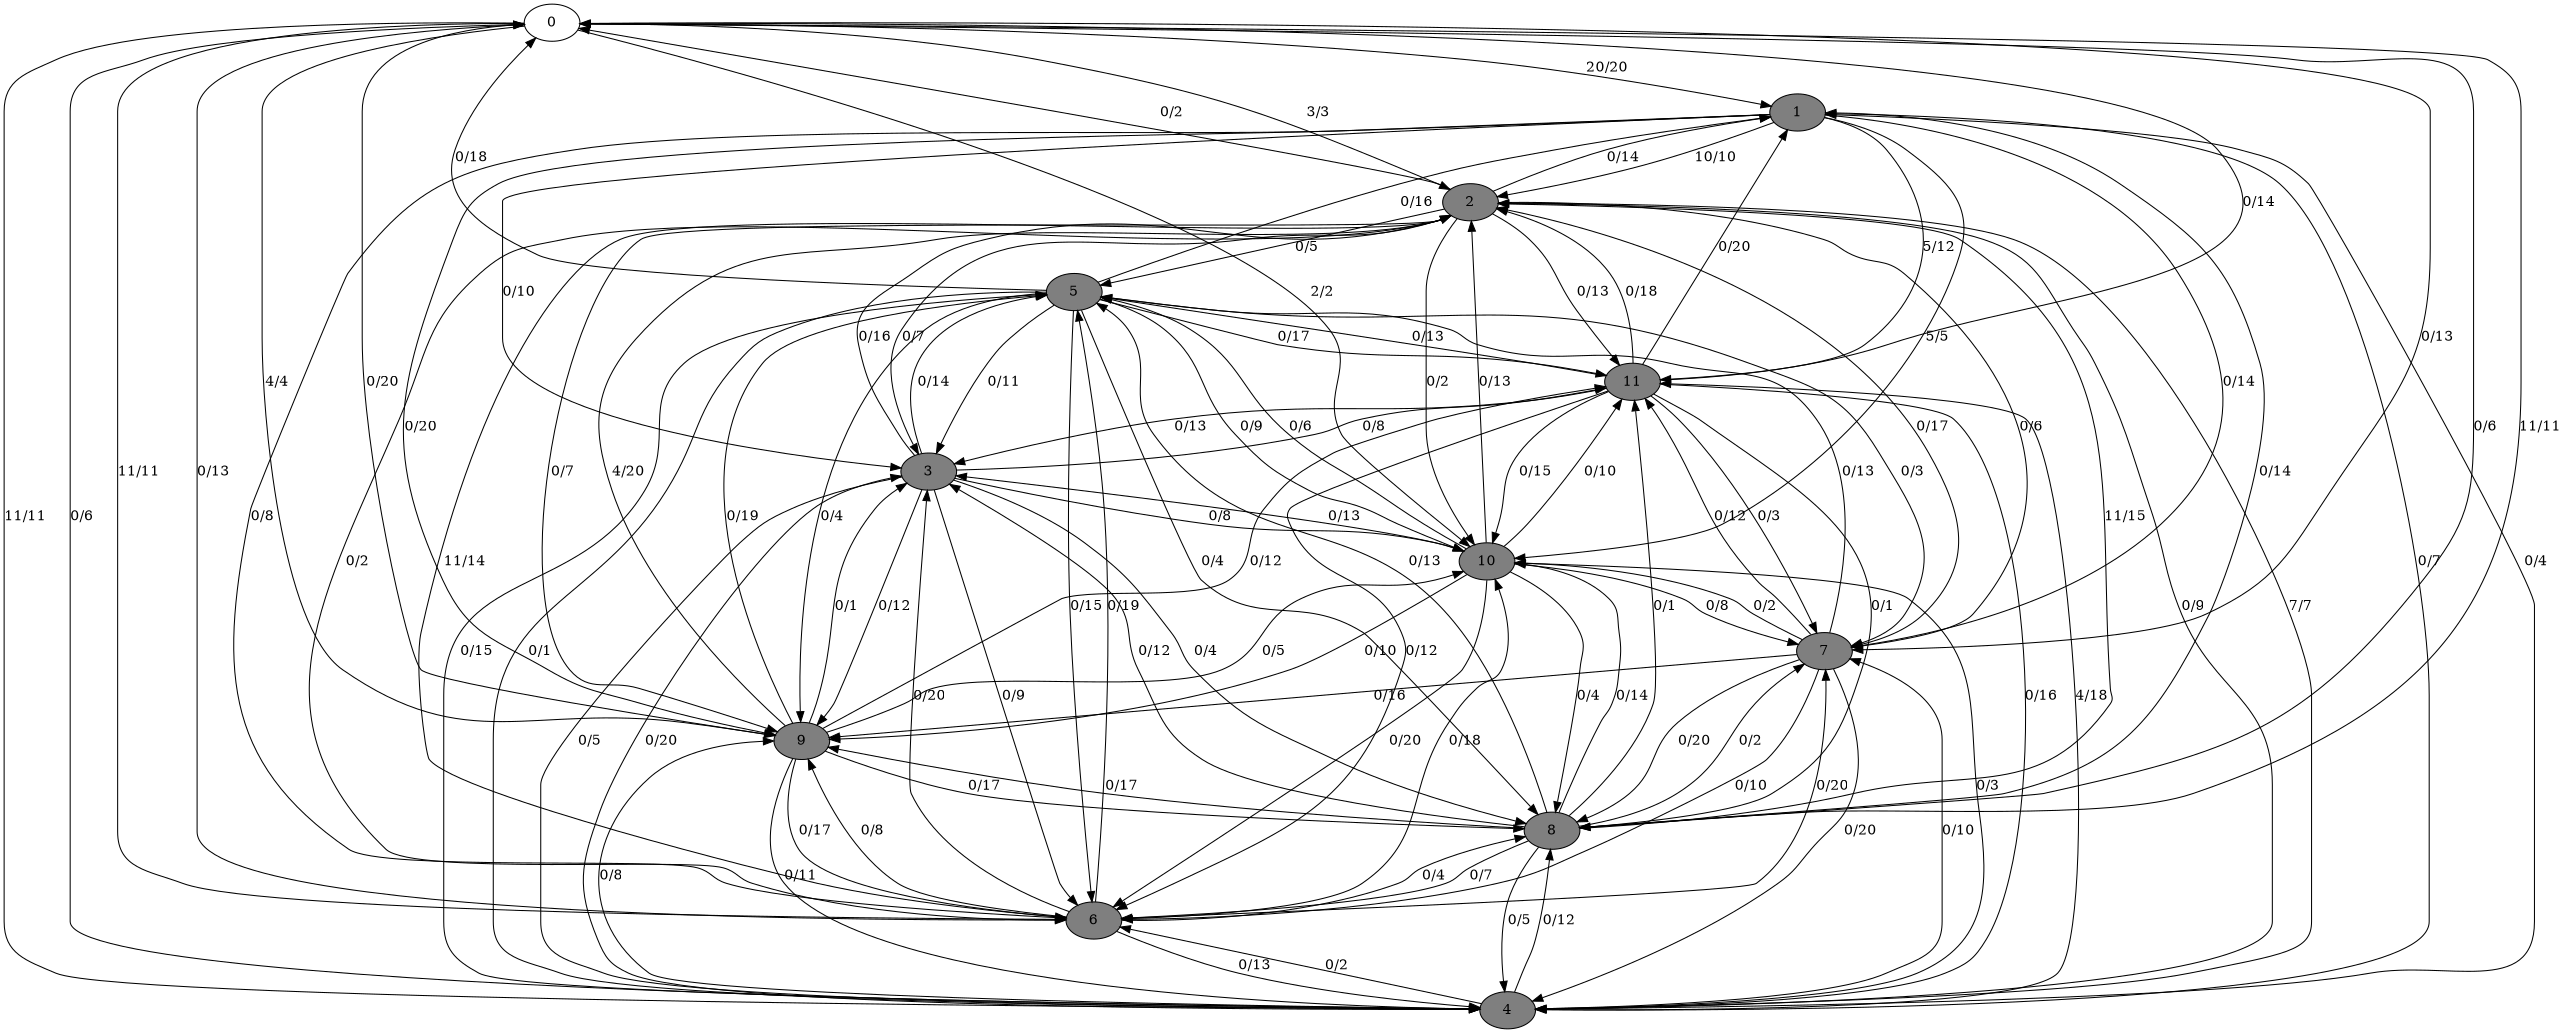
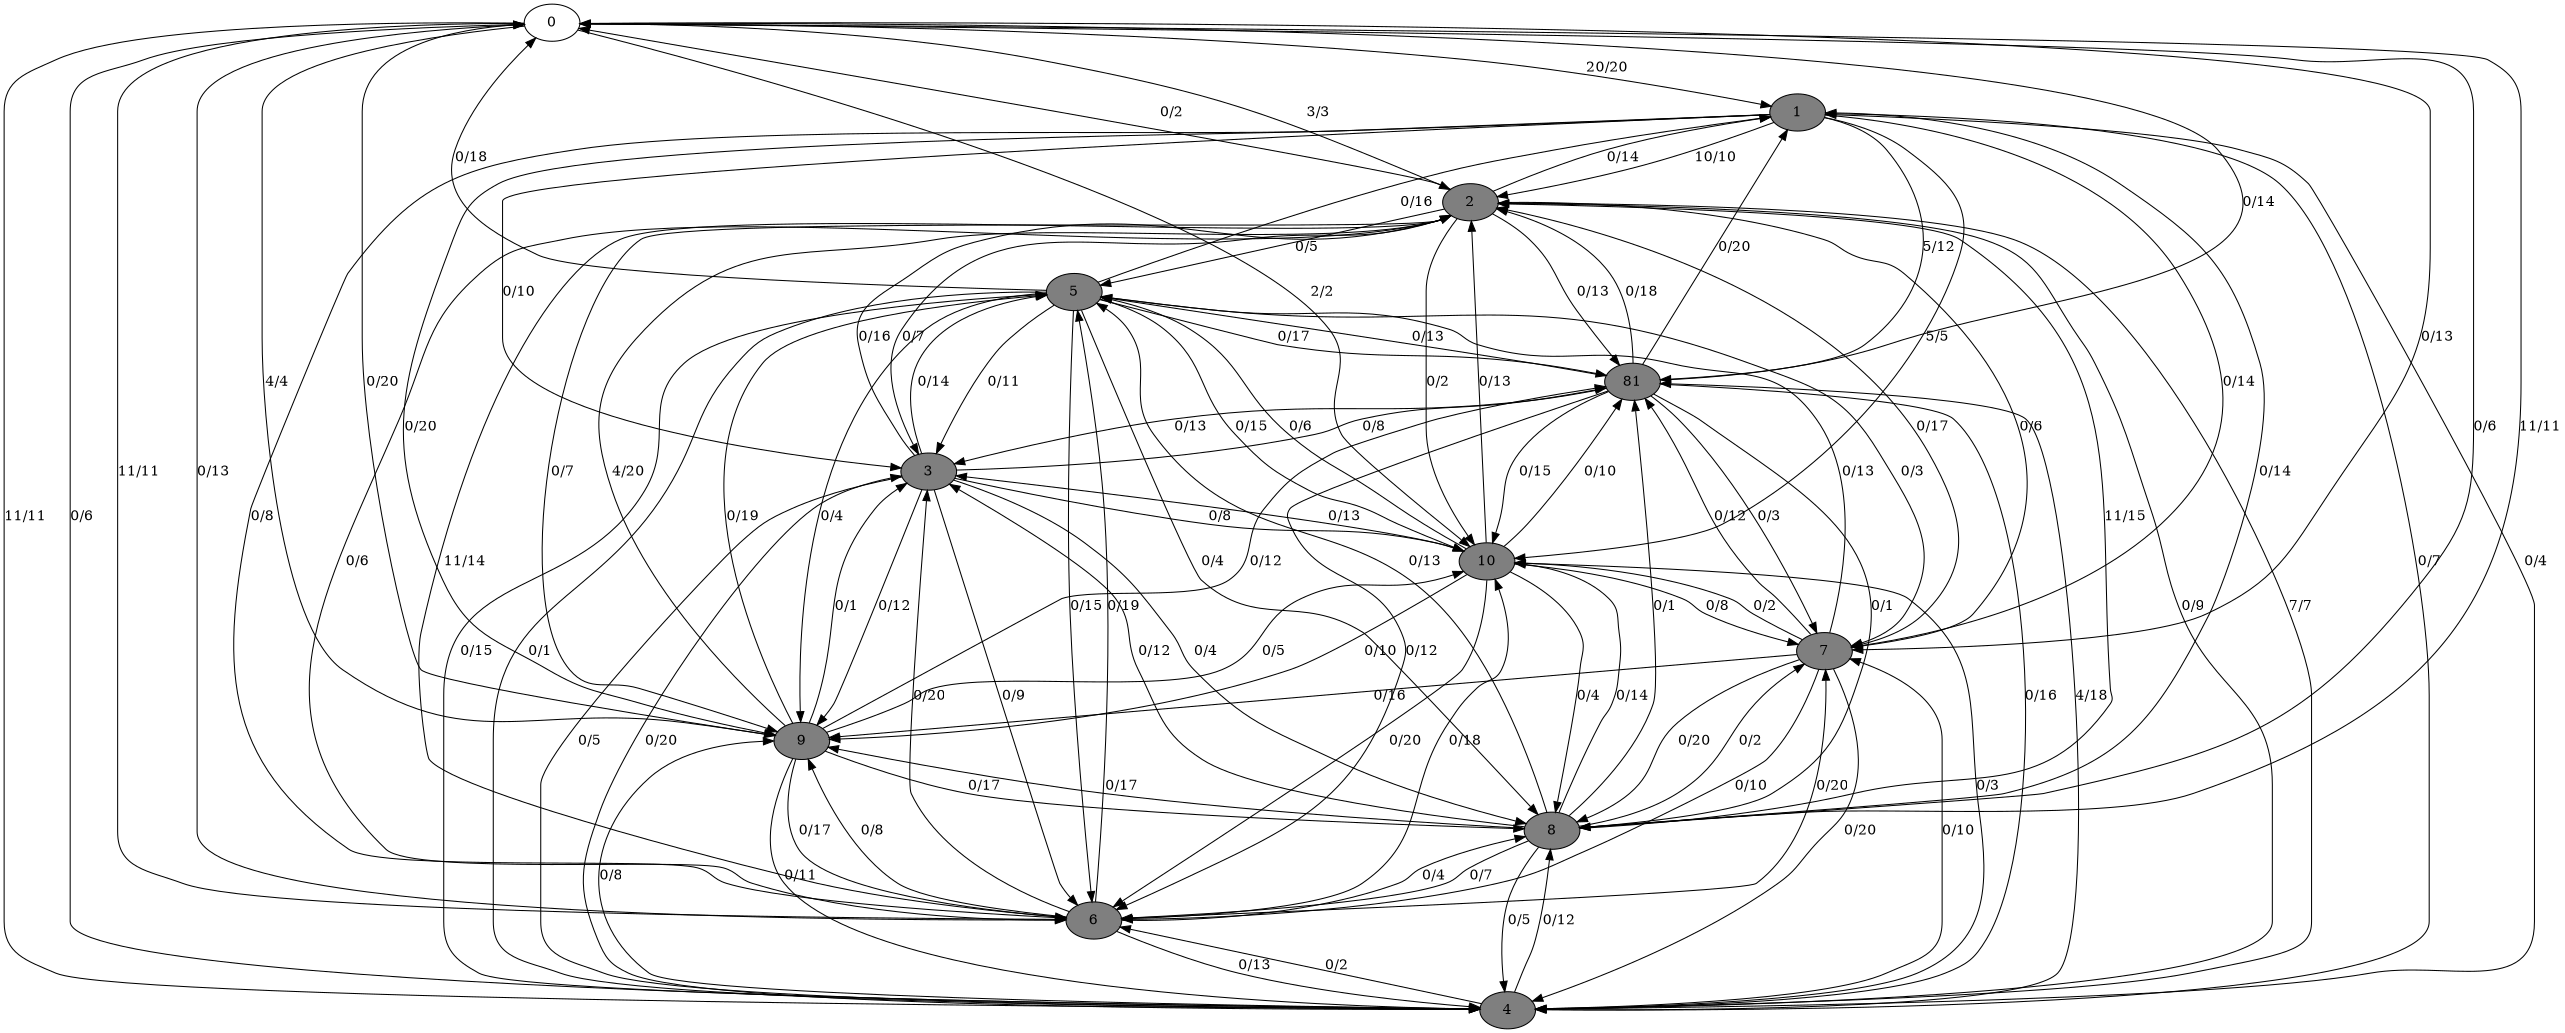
(1633, 382) -> (1633, 382)
(1252, 427) -> (1252, 427)
(358, 561) -> (358, 561)
